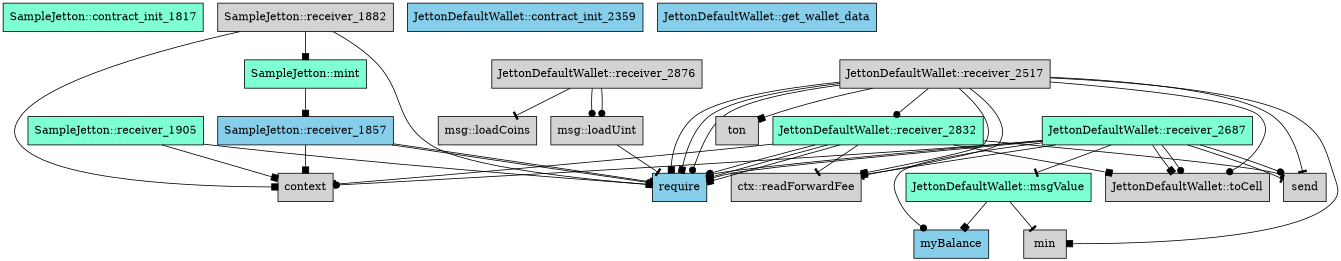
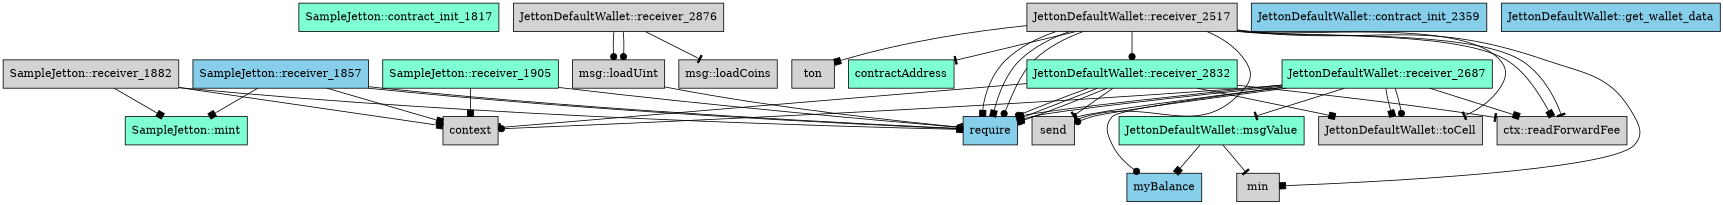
none -> (901, 74)
(1191, 97) -> (1408, 34)
(306, 99) -> (236, 101)
